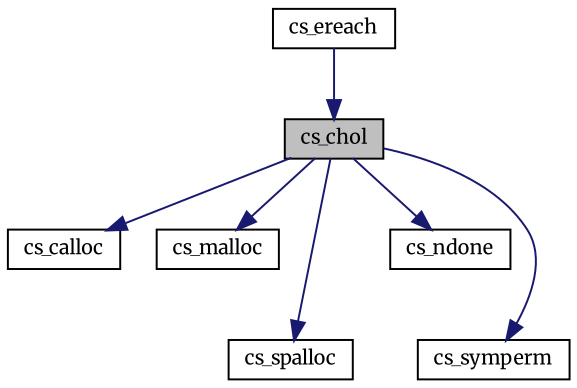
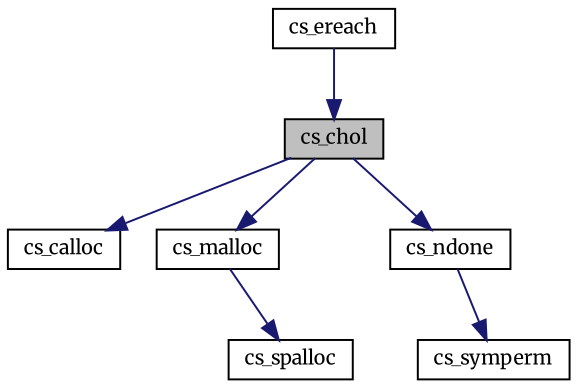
(504, 203) -> (468, 295)
(314, 239) -> (249, 296)
